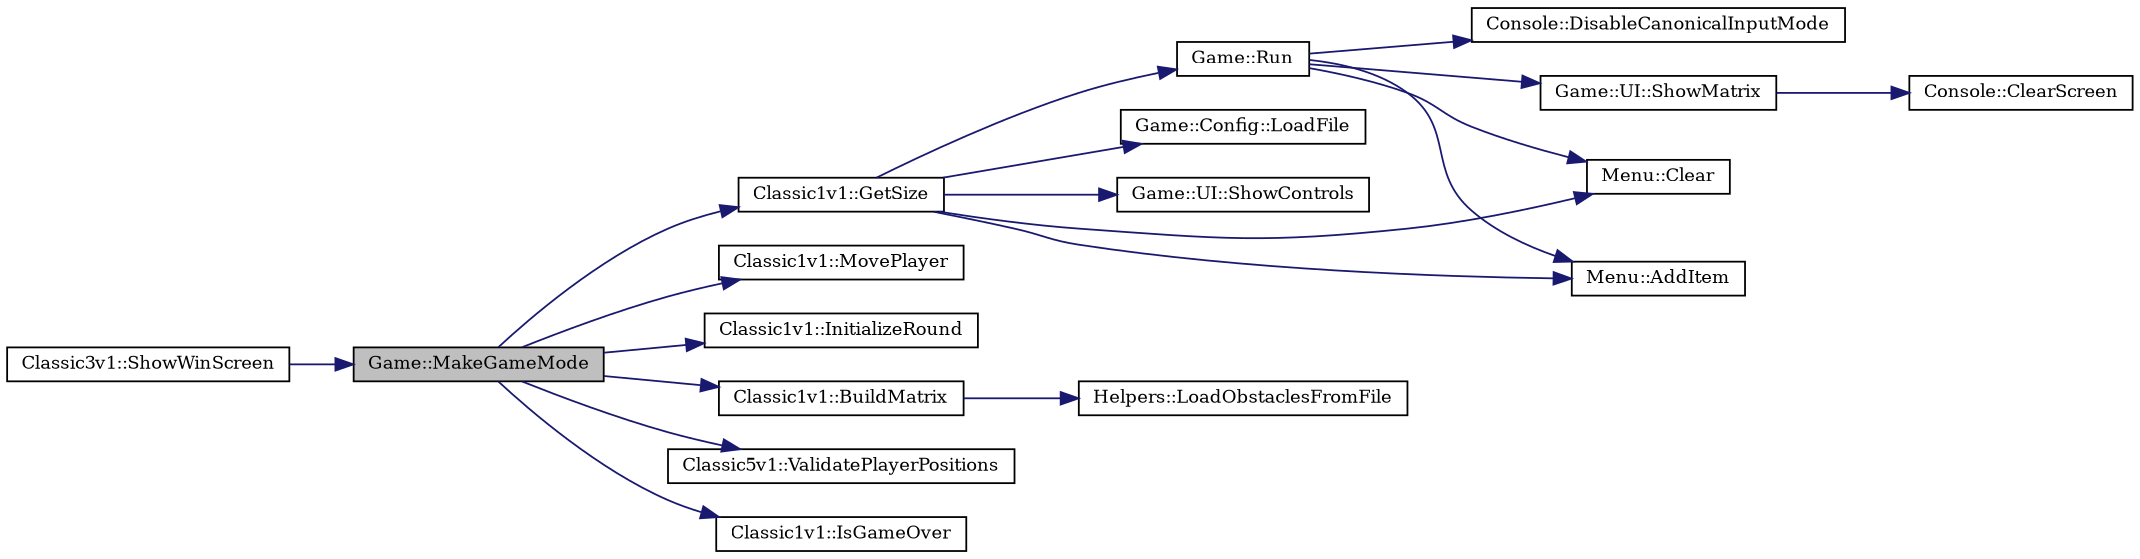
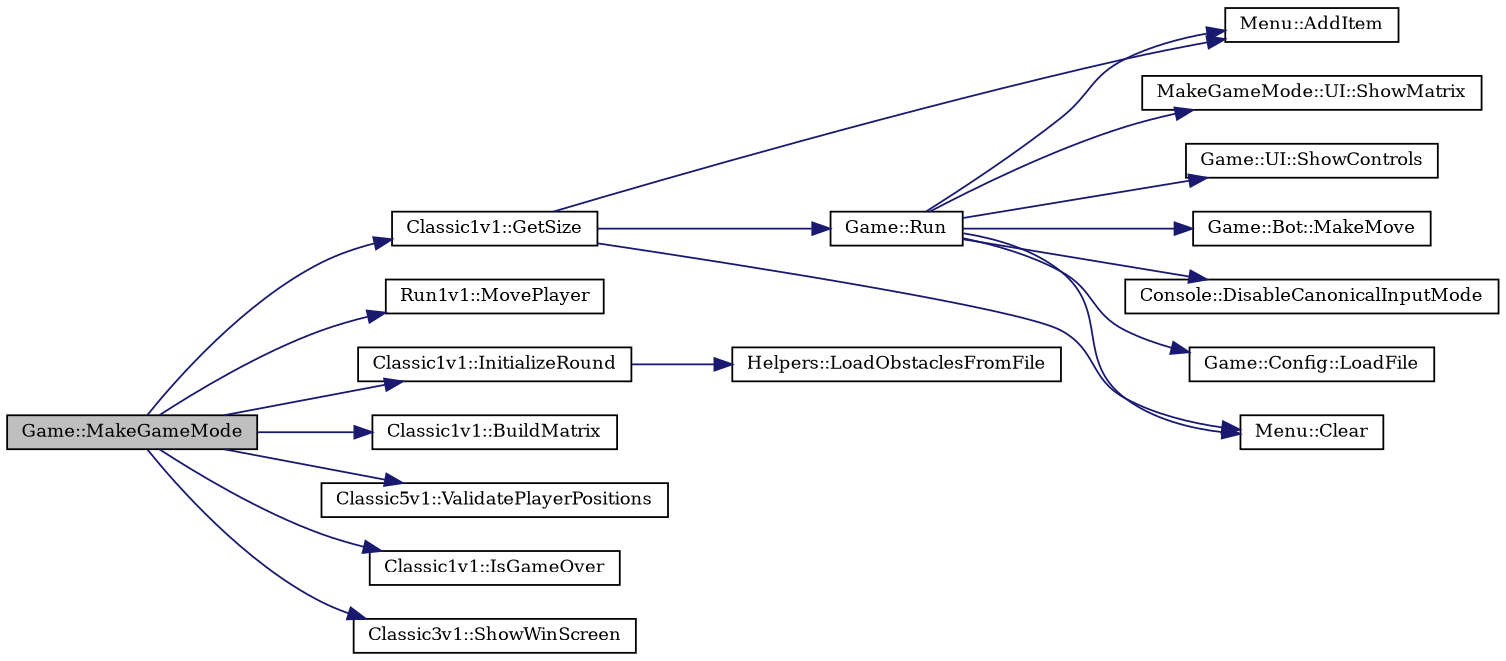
(1658, 93) -> (1312, 93)
(2021, 93) -> none
(1033, 162) -> (1098, 309)
(1022, 195) -> (1076, 199)
none -> (1312, 229)
(841, 263) -> (495, 296)
(312, 364) -> (238, 544)
(1012, 398) -> (673, 364)
